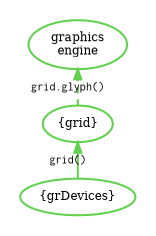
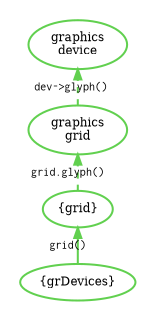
none -> (78, 45)
(78, 45) -> (78, 130)
